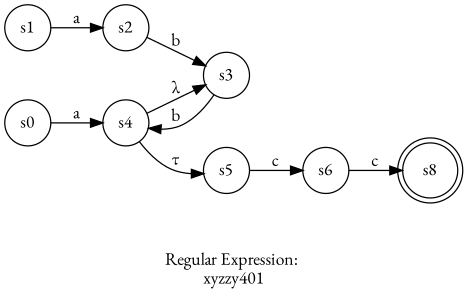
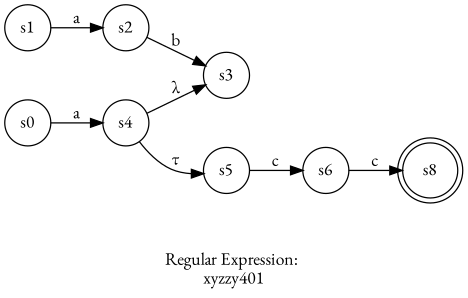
(192, 119) -> none
